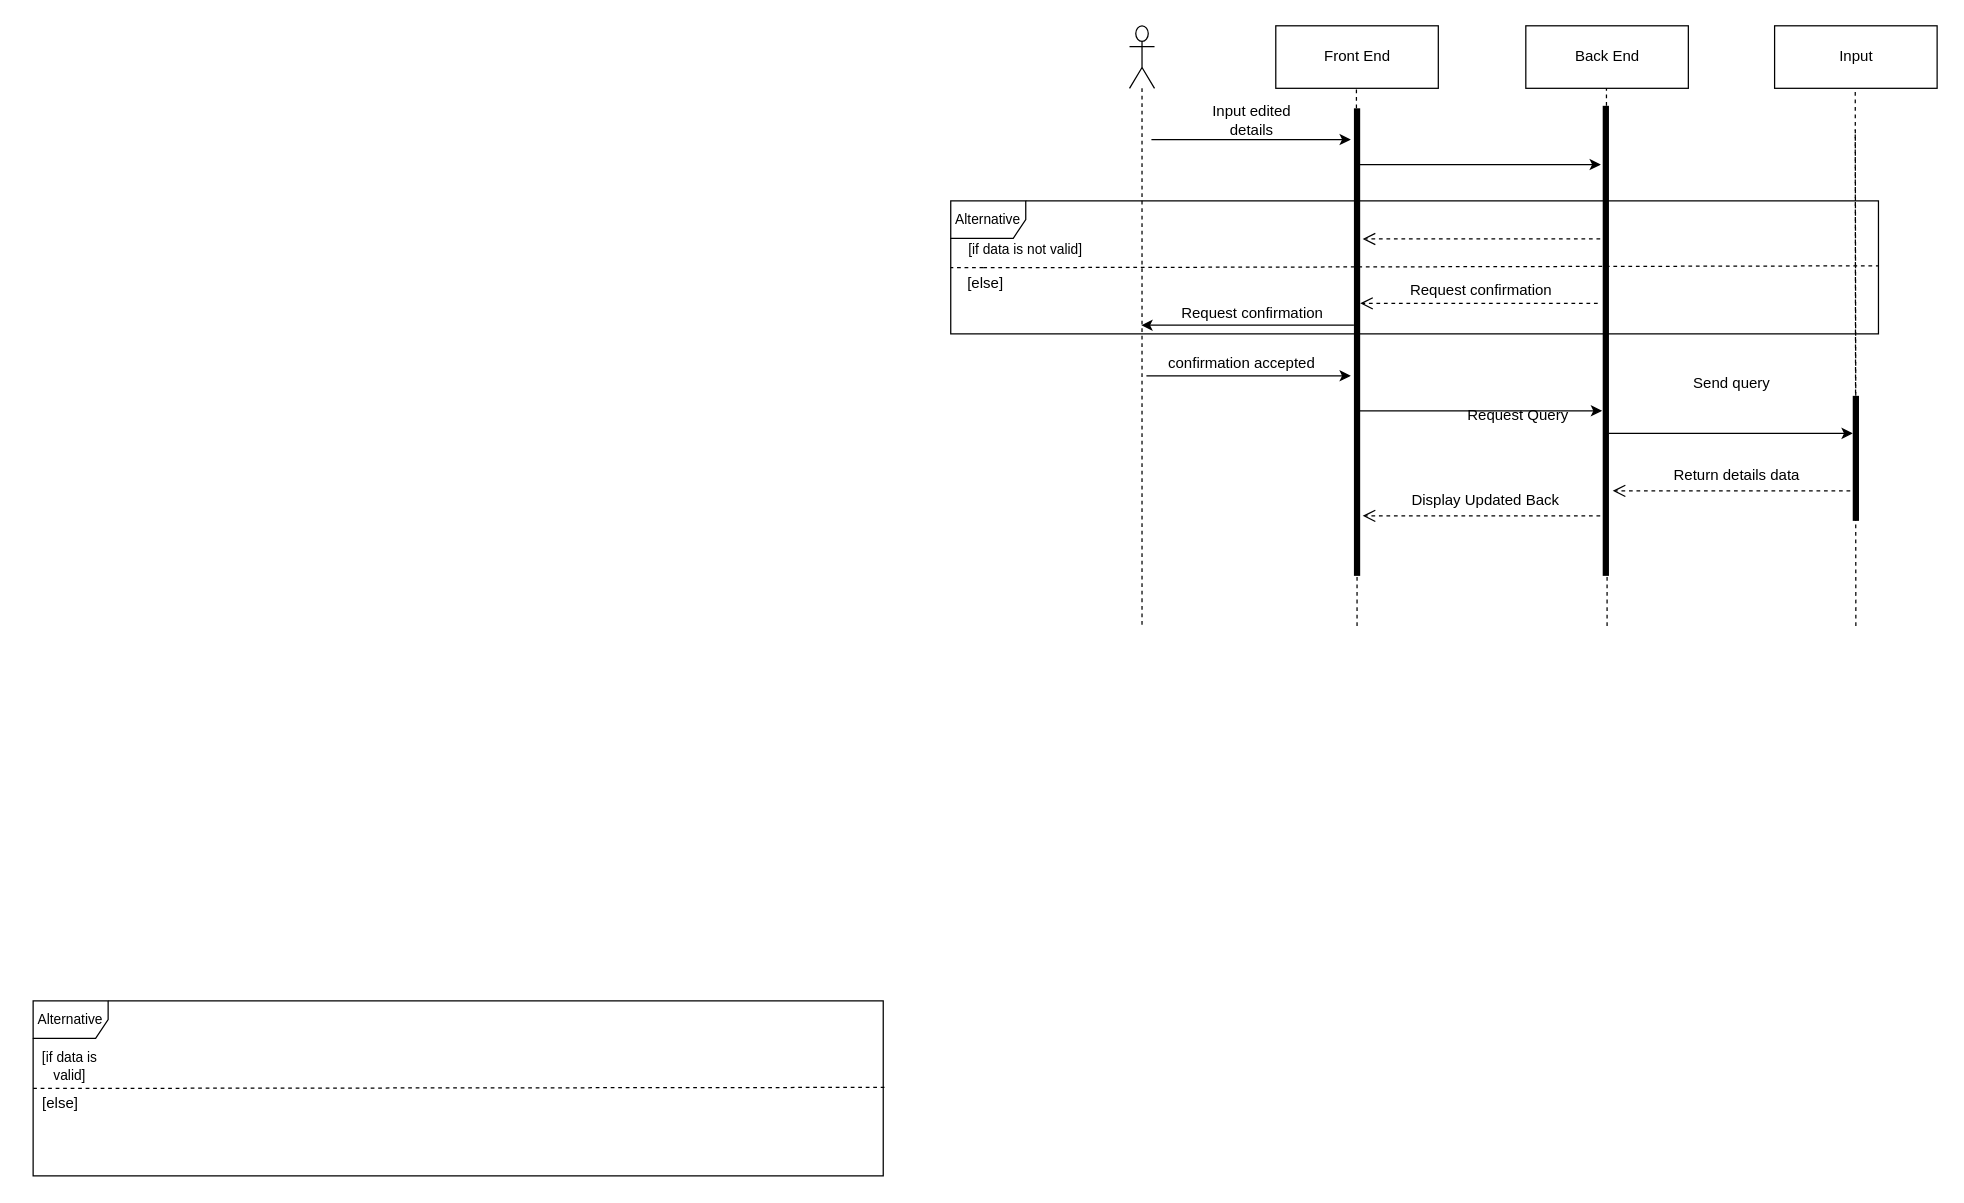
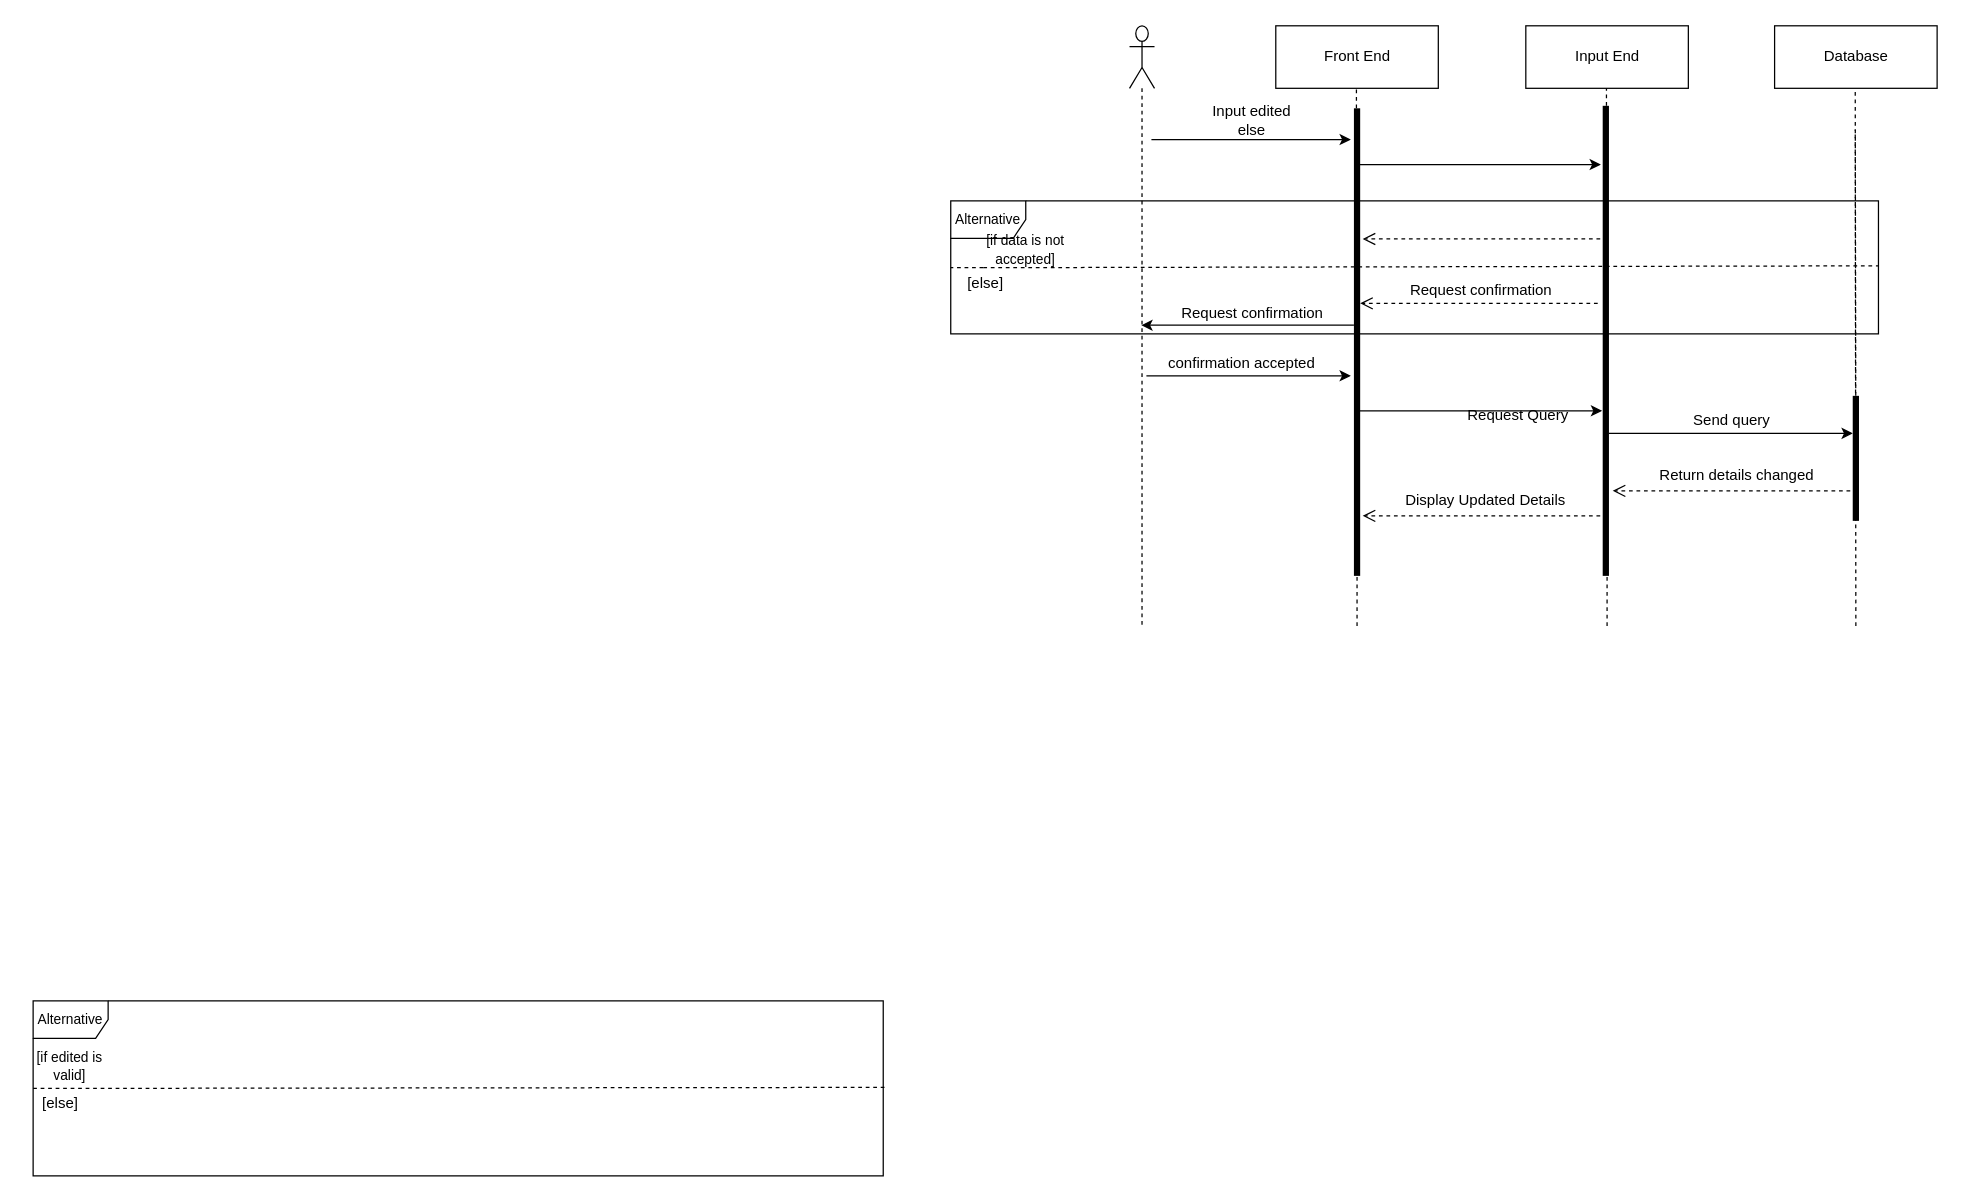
(1608, 57) -> (1608, 57)
(1856, 57) -> (1856, 57)
(1252, 121) -> (1252, 121)
(1026, 249) -> (1026, 249)
(1731, 383) -> (1731, 421)
(1737, 476) -> (1737, 476)
(1486, 501) -> (1486, 501)
(70, 1066) -> (70, 1066)
